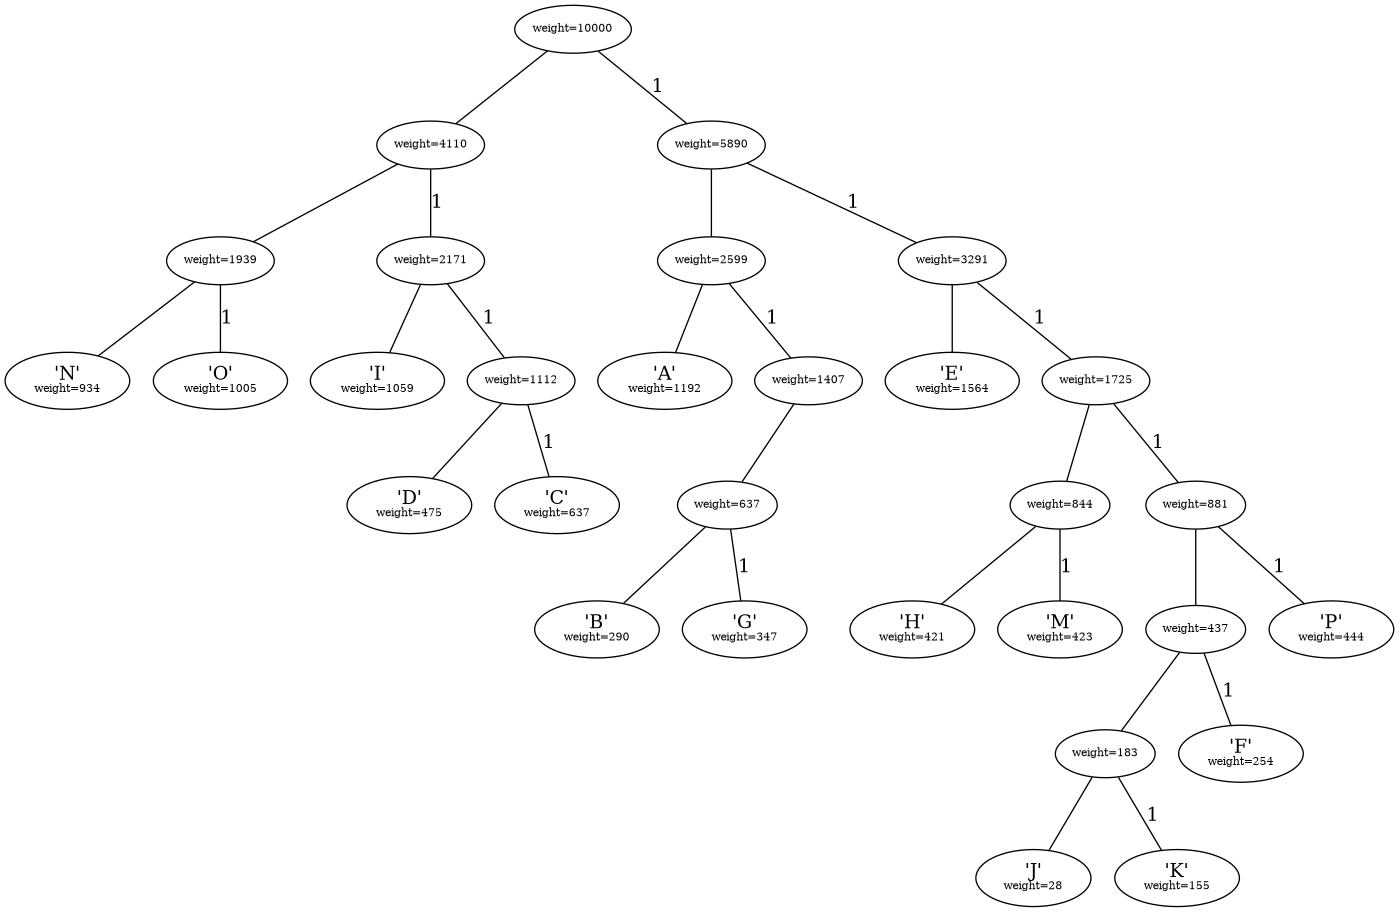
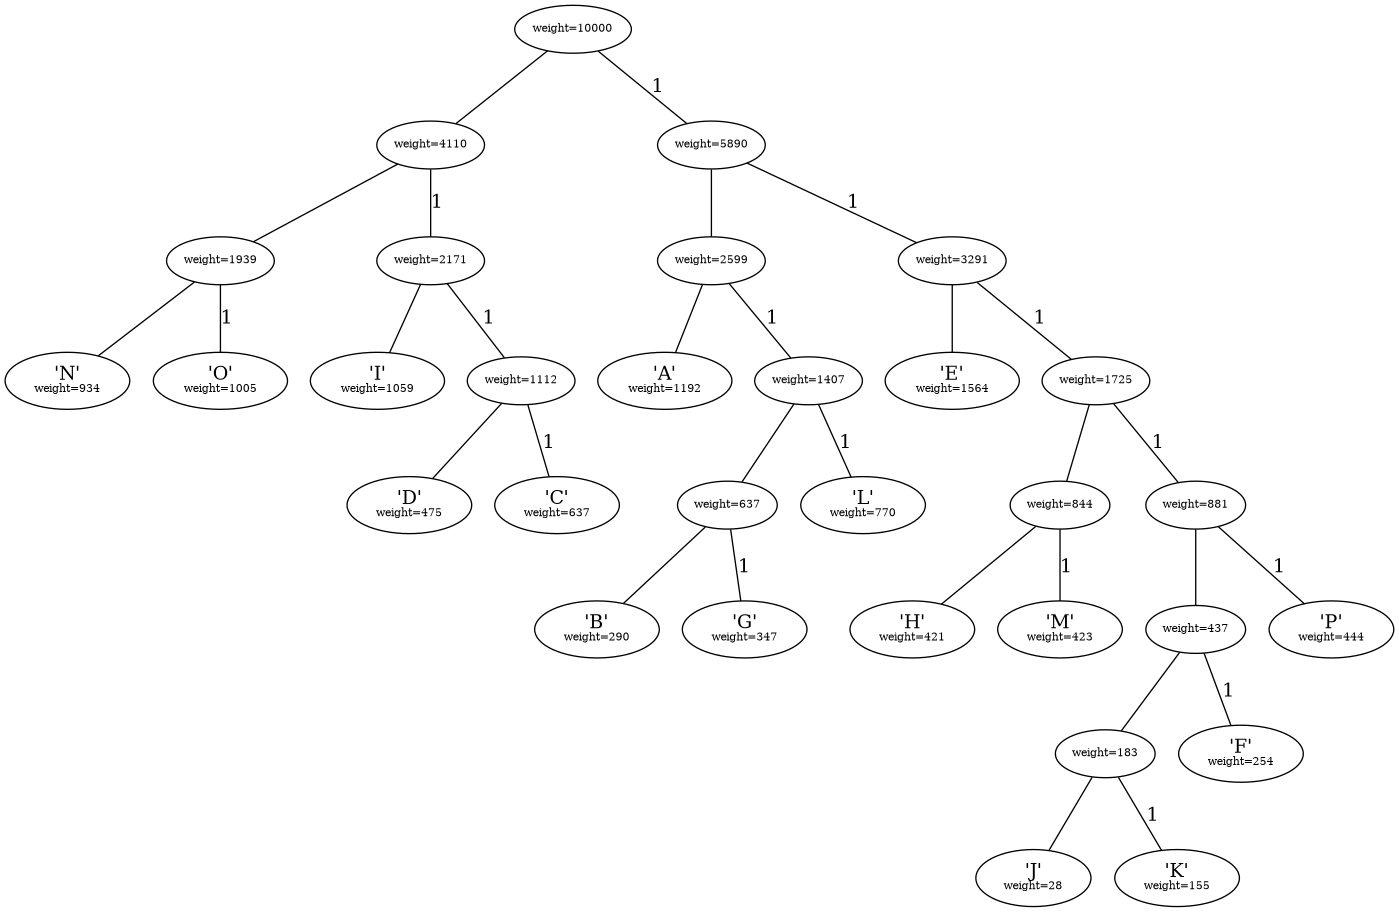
none -> (863, 505)
